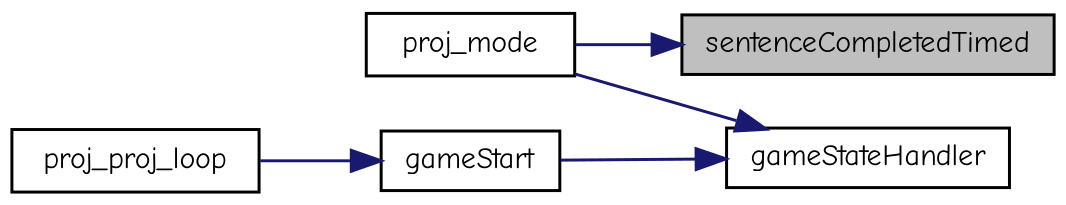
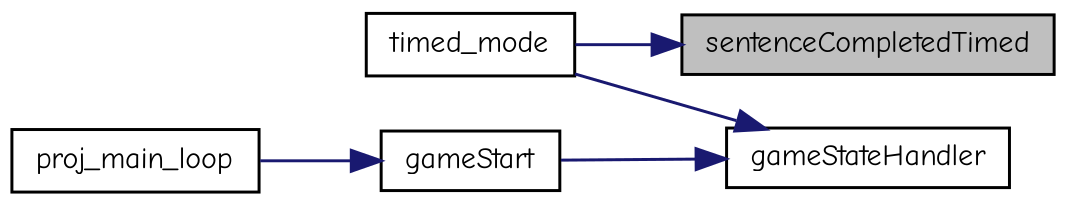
(470, 45) -> (470, 45)
(135, 161) -> (135, 161)
